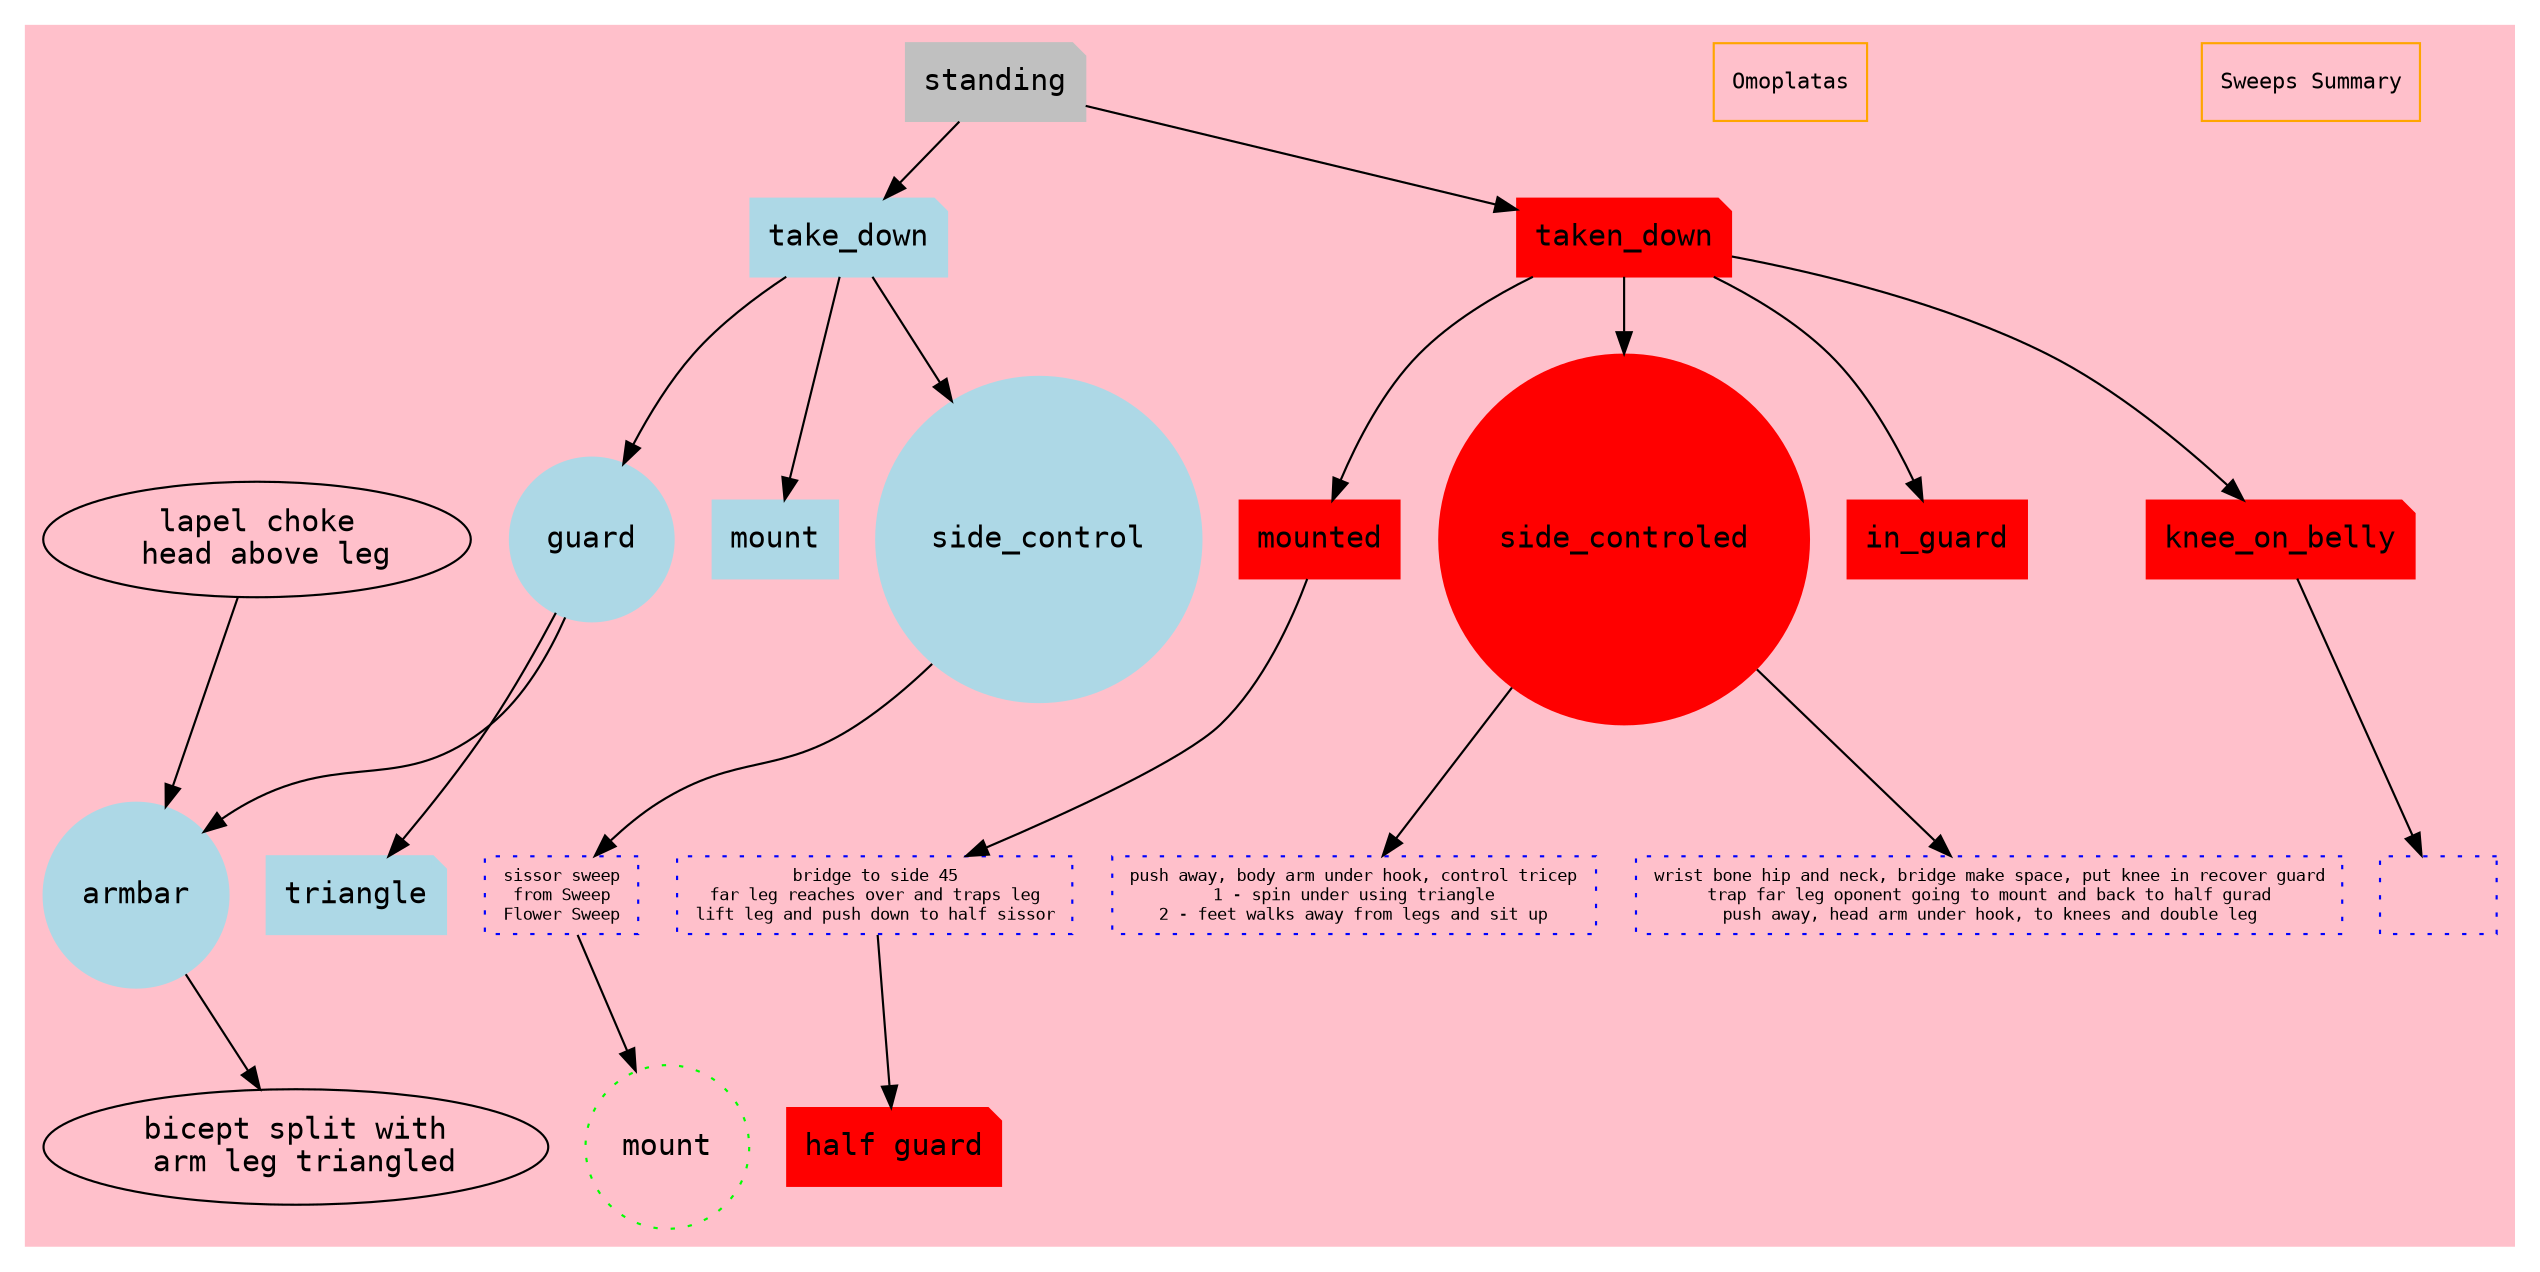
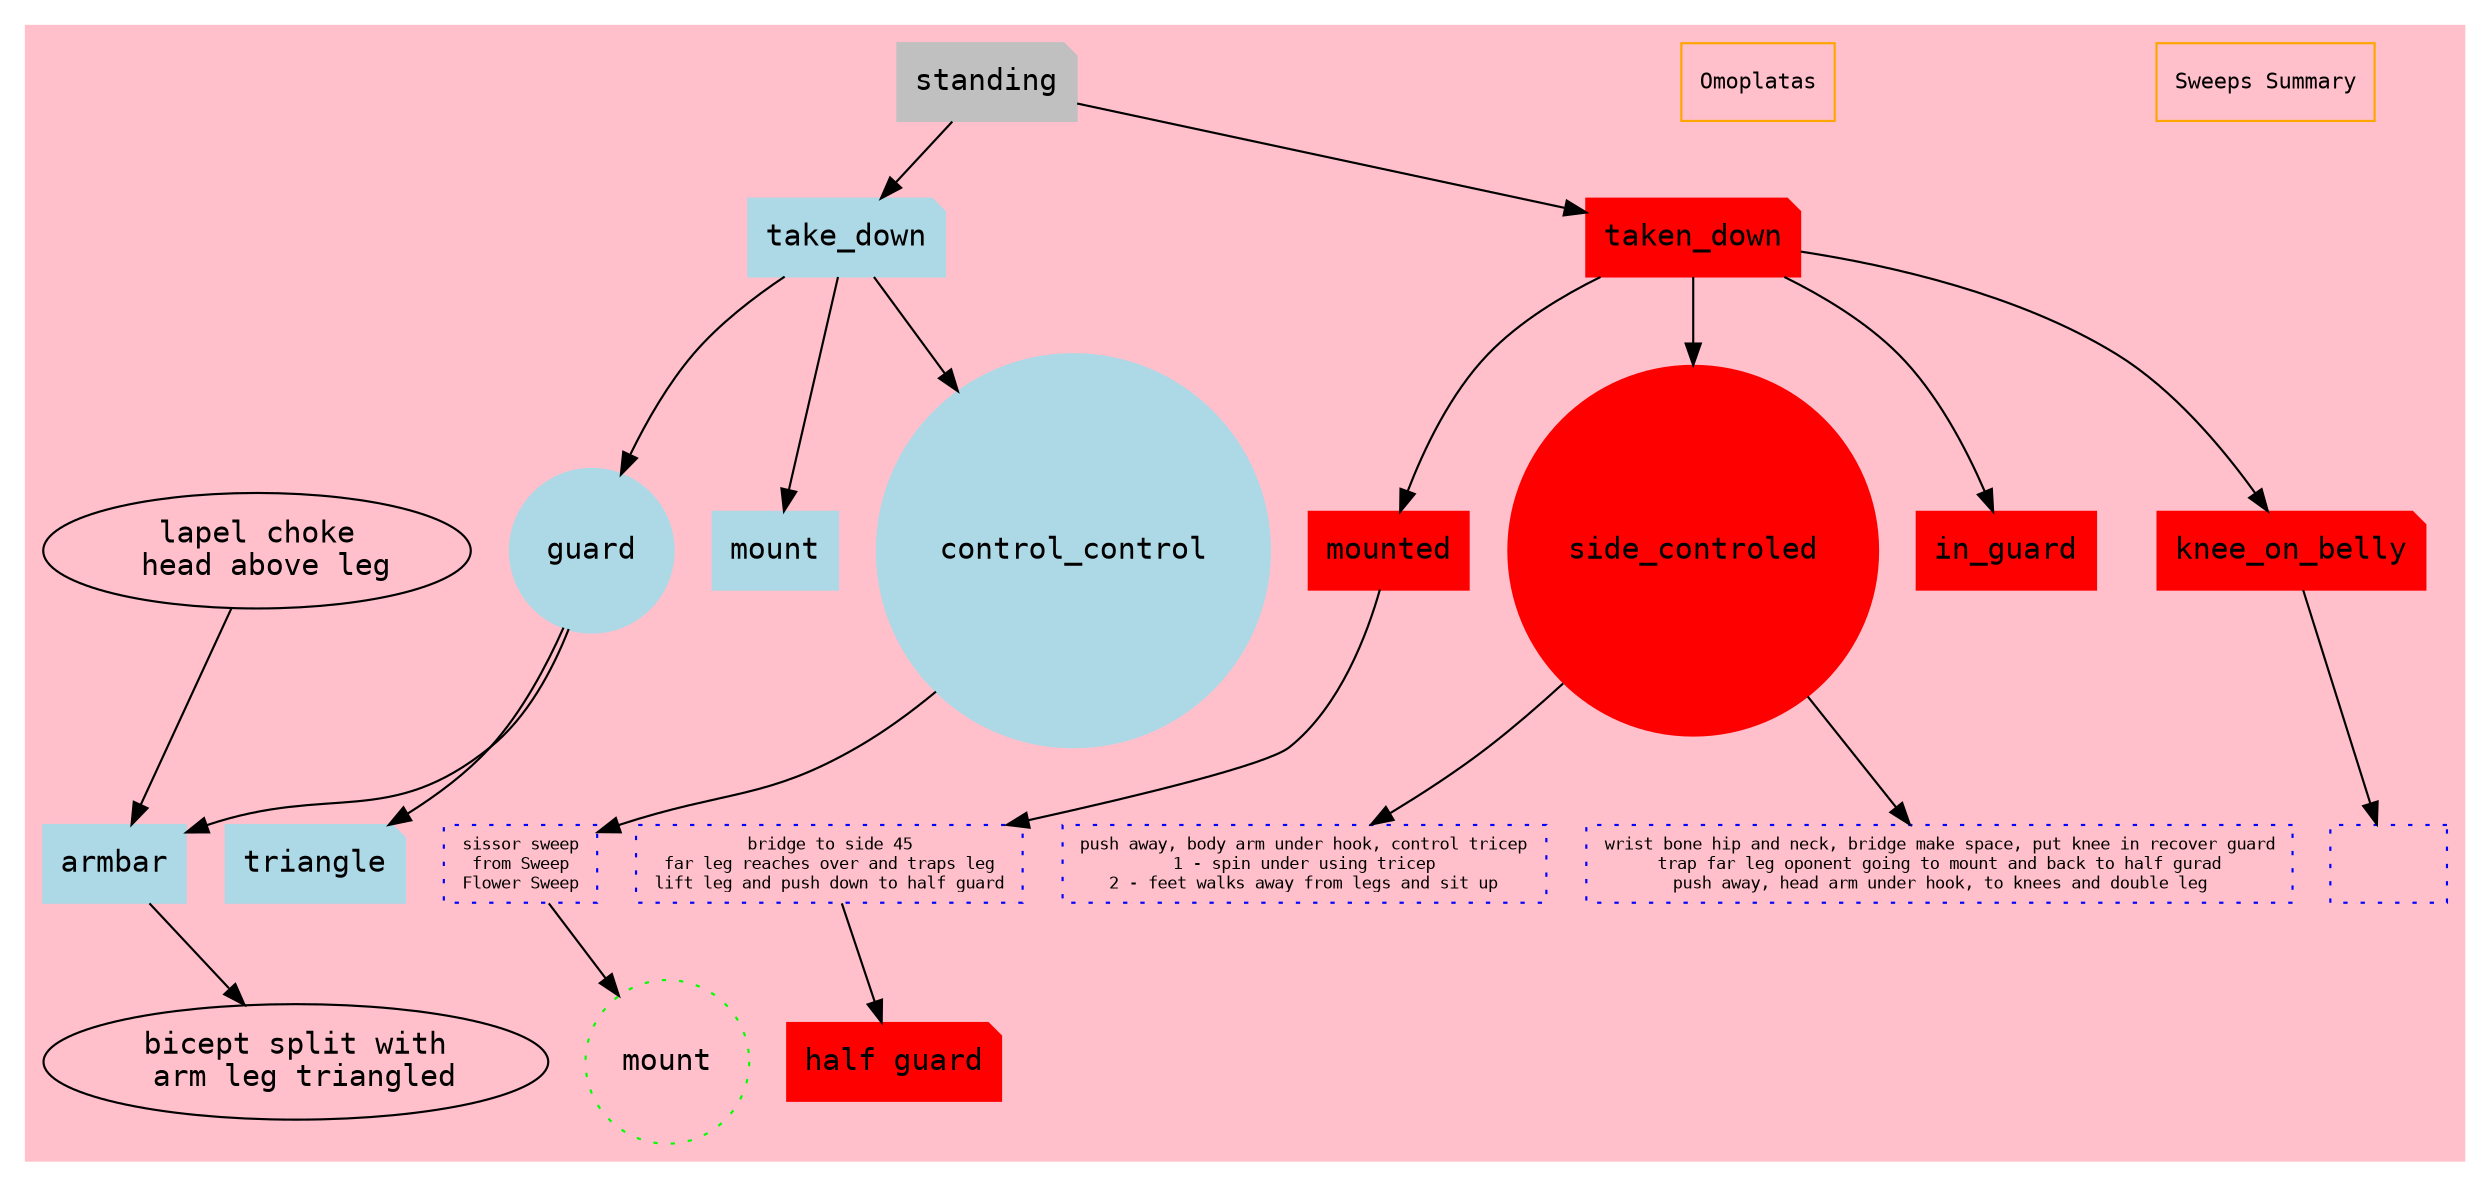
(1039, 539) -> (1073, 551)
(136, 895) -> (114, 864)
(1354, 895) -> (1304, 864)
(876, 915) -> (830, 883)
